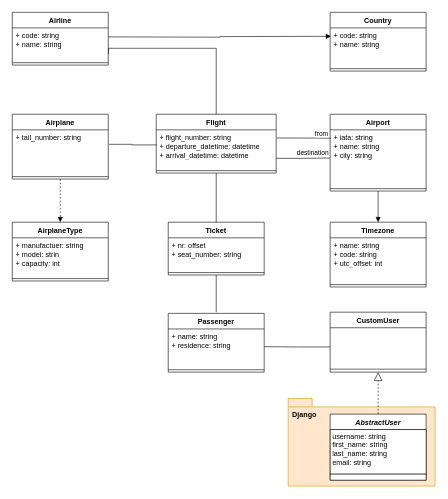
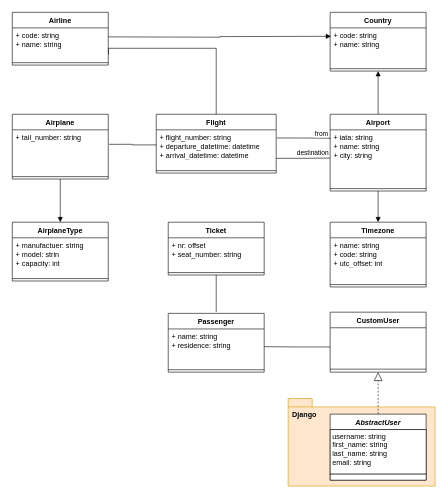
none -> (378, 77)
(60, 198) -> (60, 198)
(216, 198) -> none
